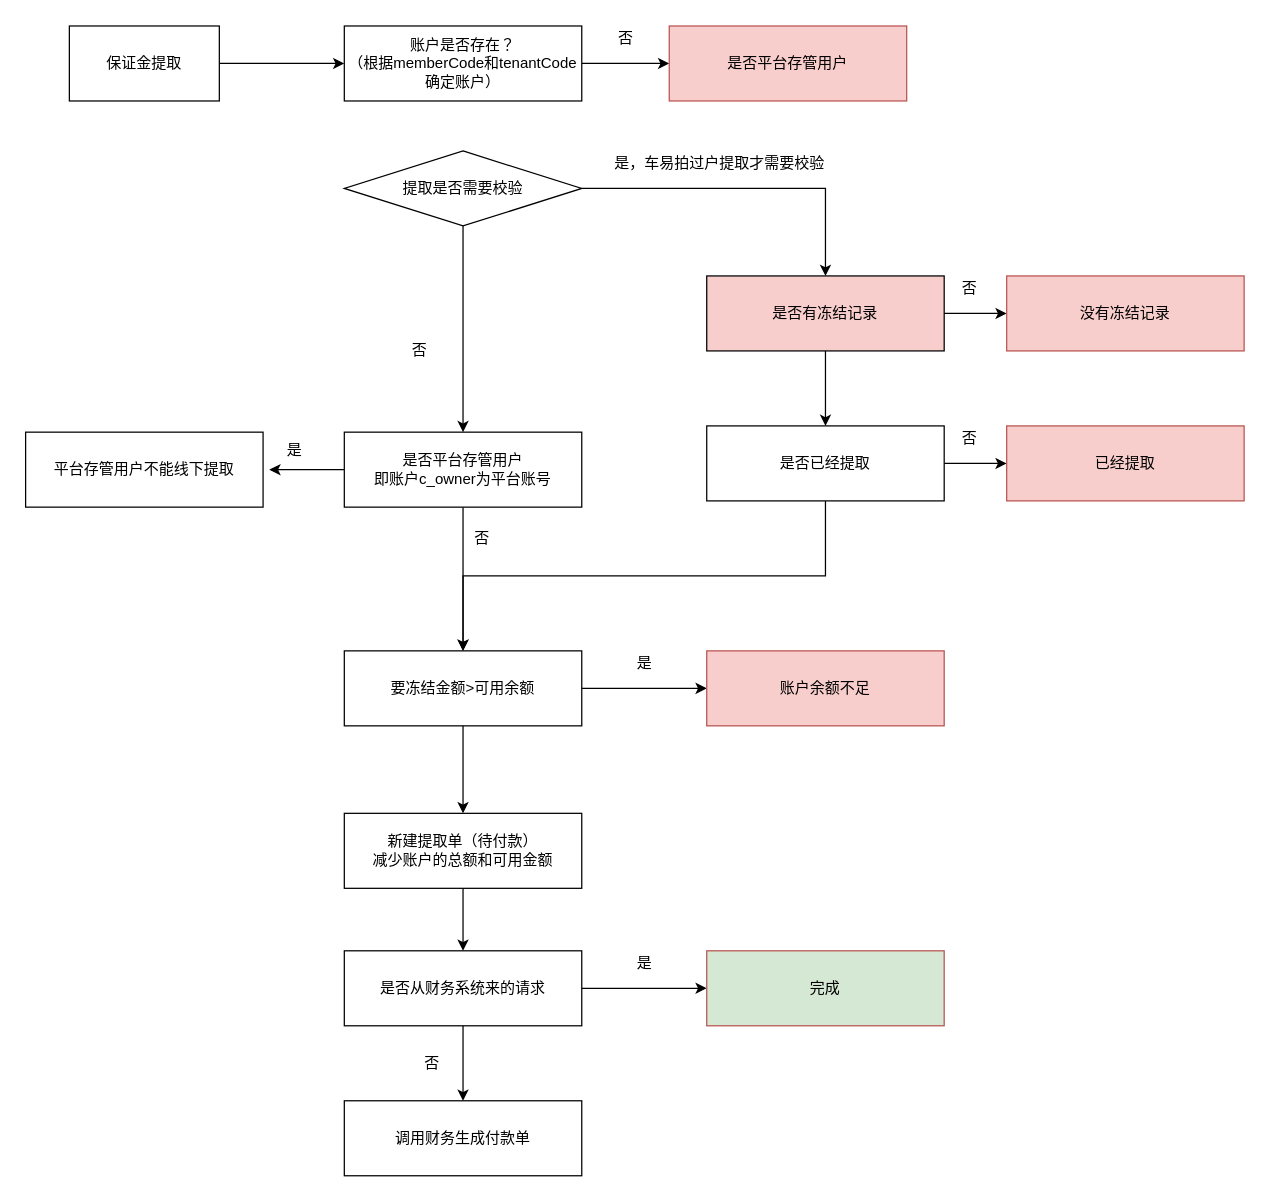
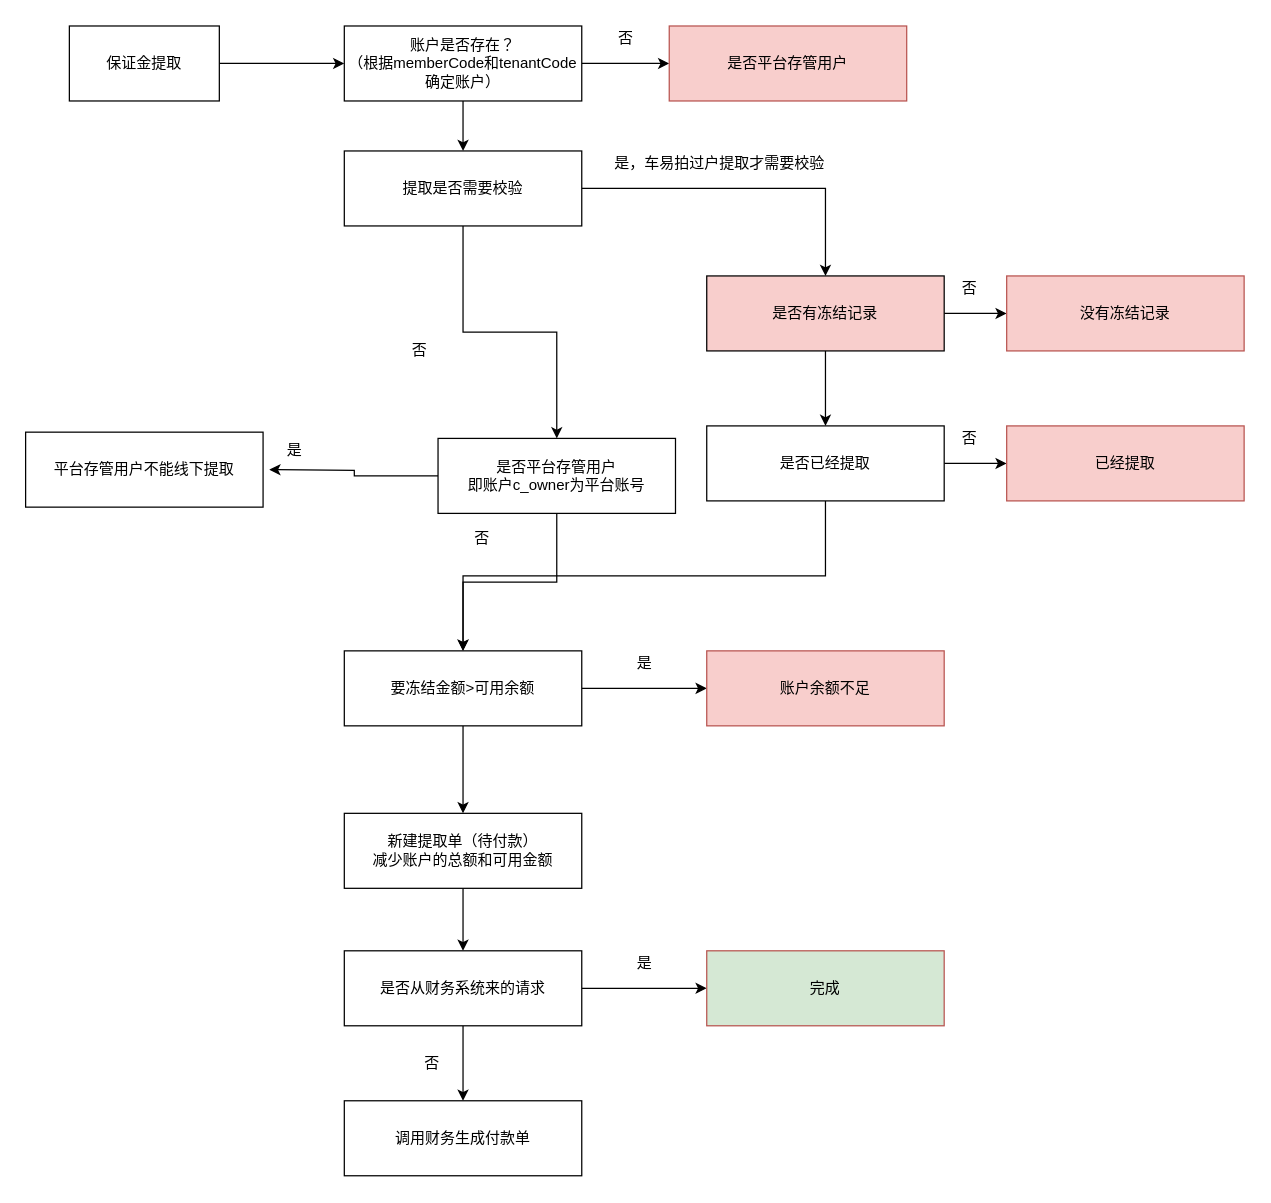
none -> (463, 122)
(463, 188) -> (463, 188)
(463, 469) -> (557, 476)
